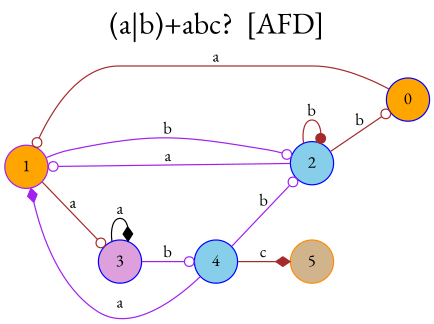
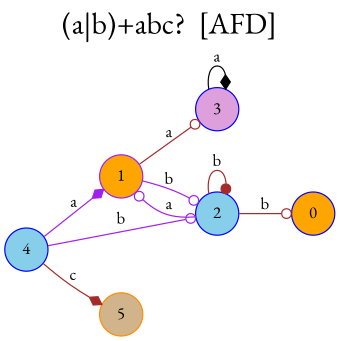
(199, 66) -> none
(163, 262) -> none
